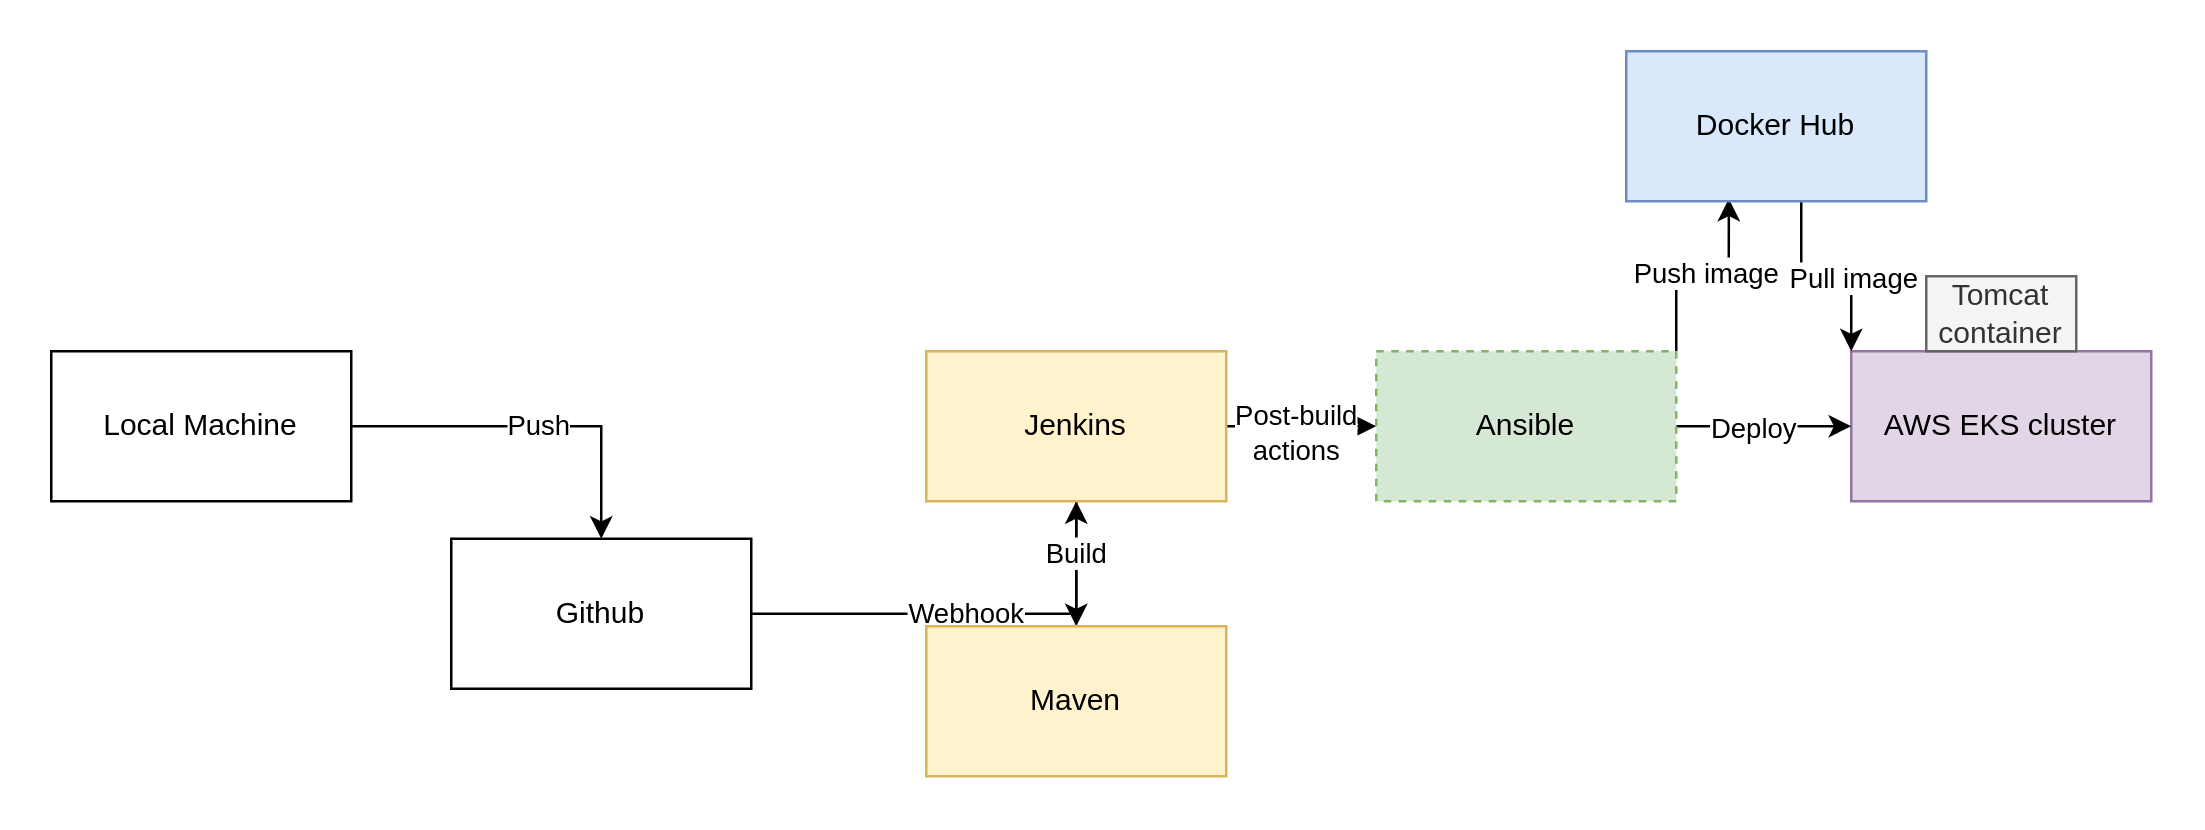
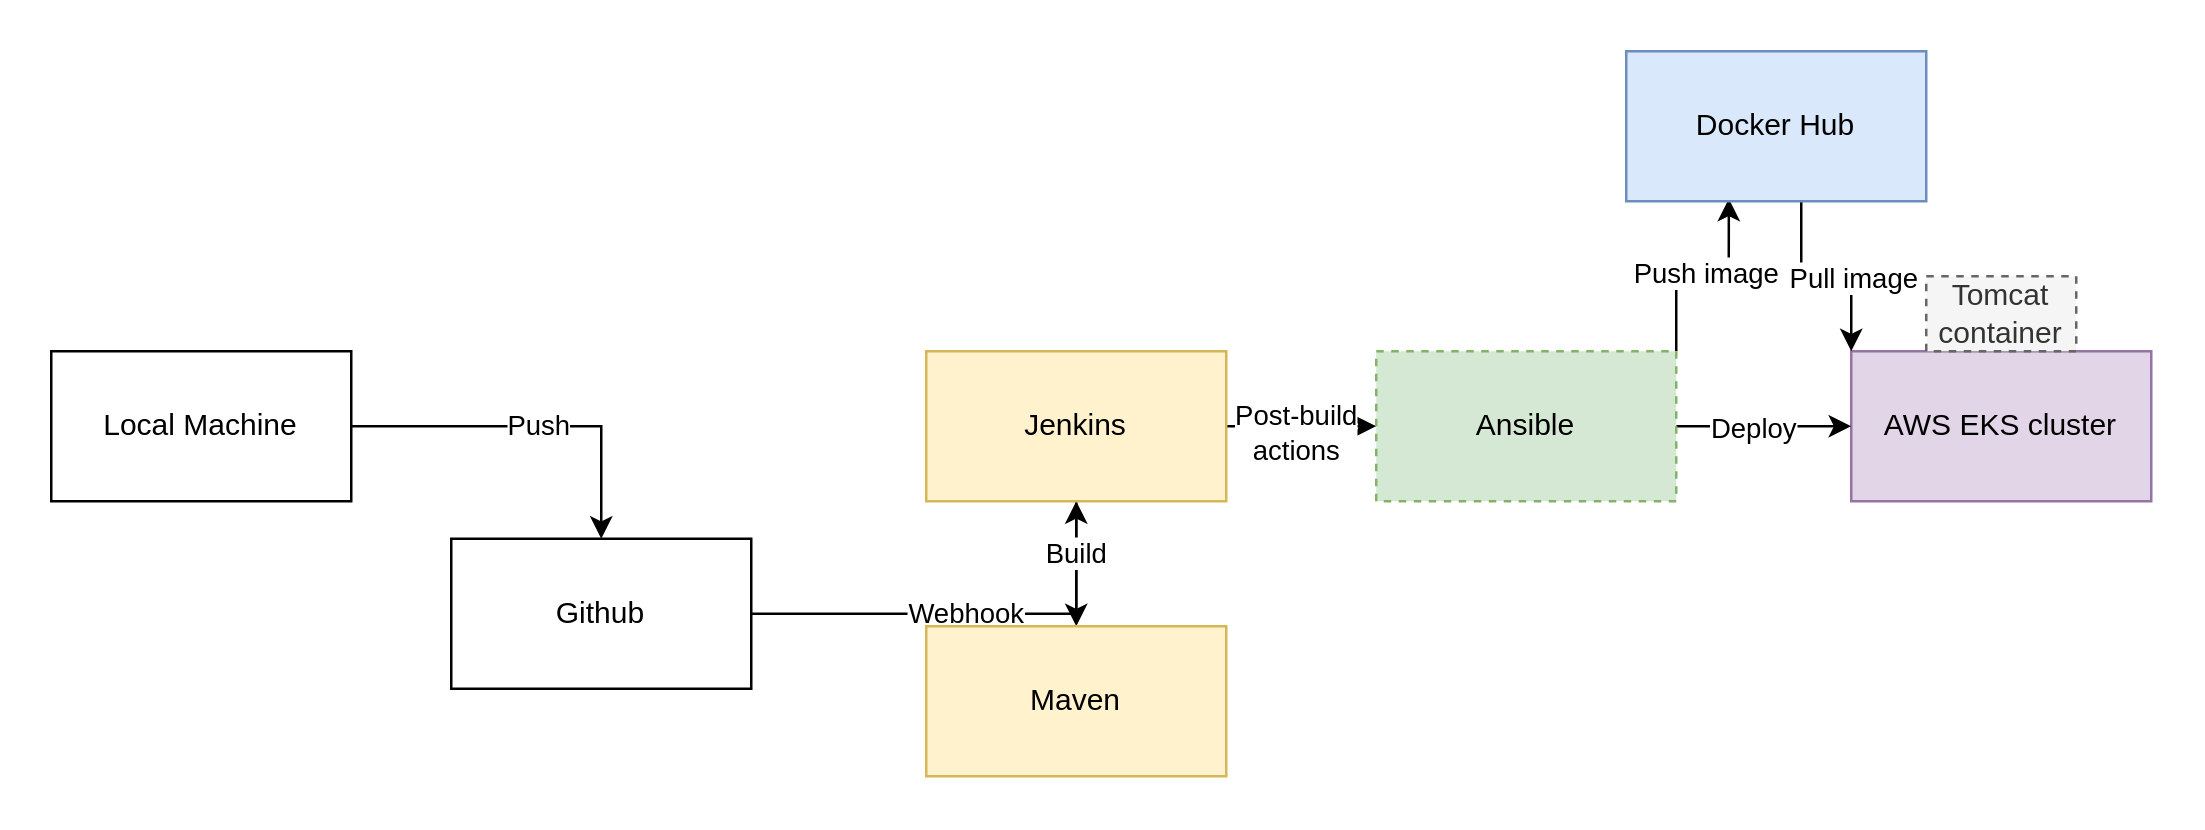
(2001, 314) -> (2001, 314)
